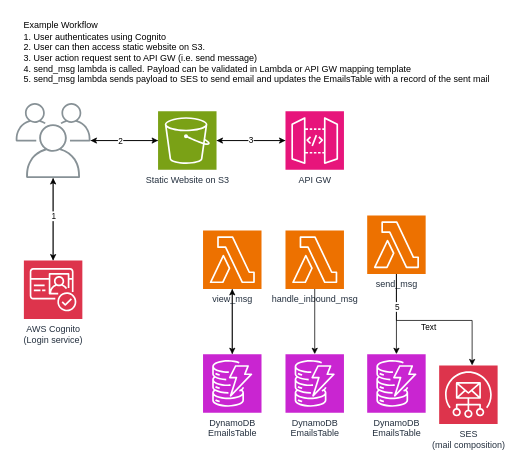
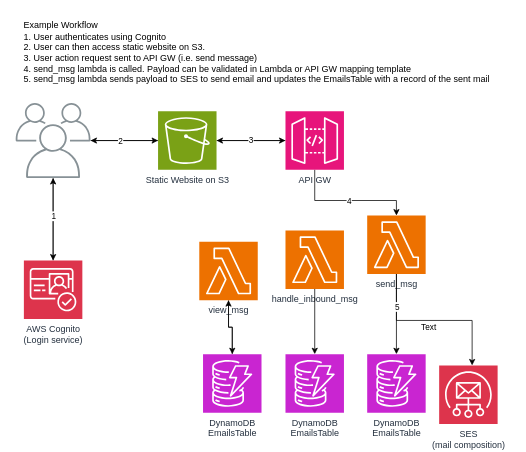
none -> (345, 201)
(232, 260) -> (228, 271)
